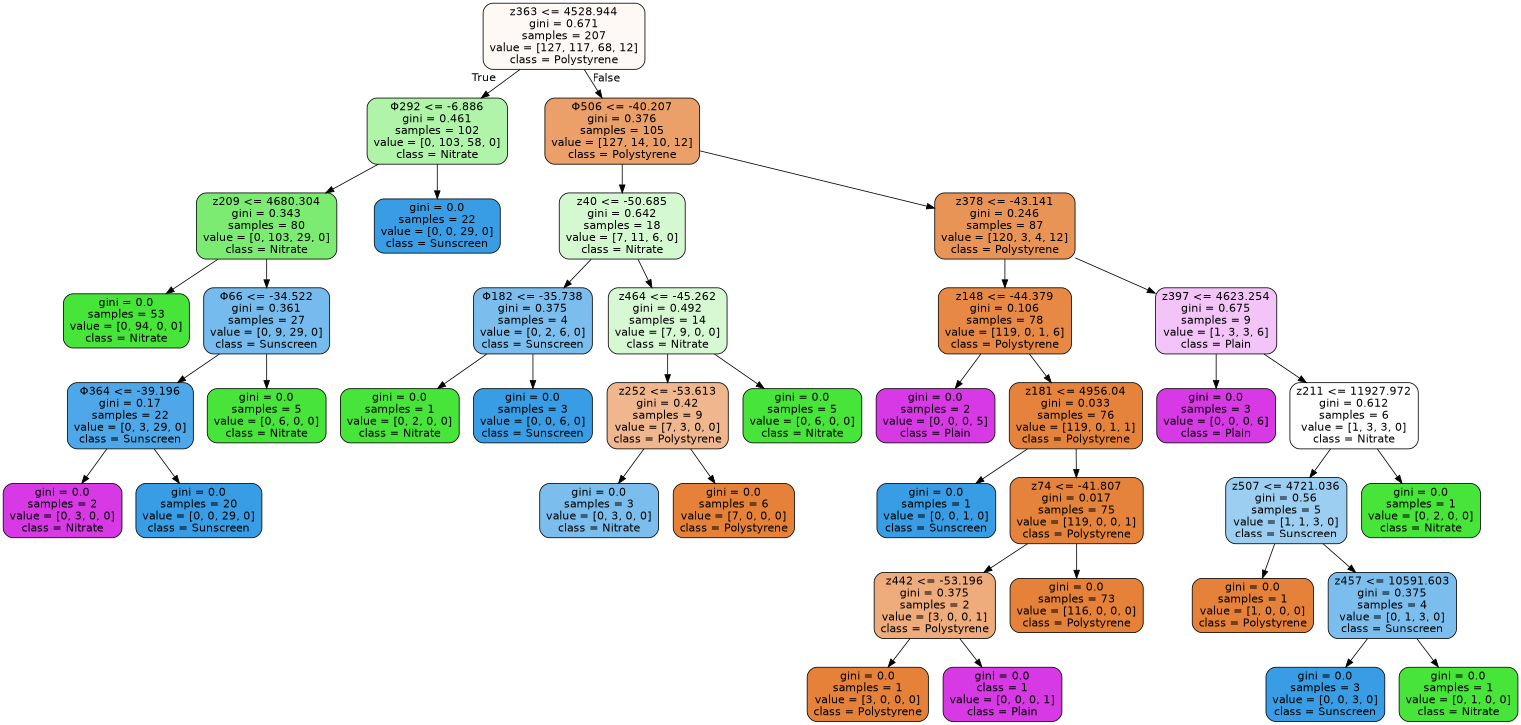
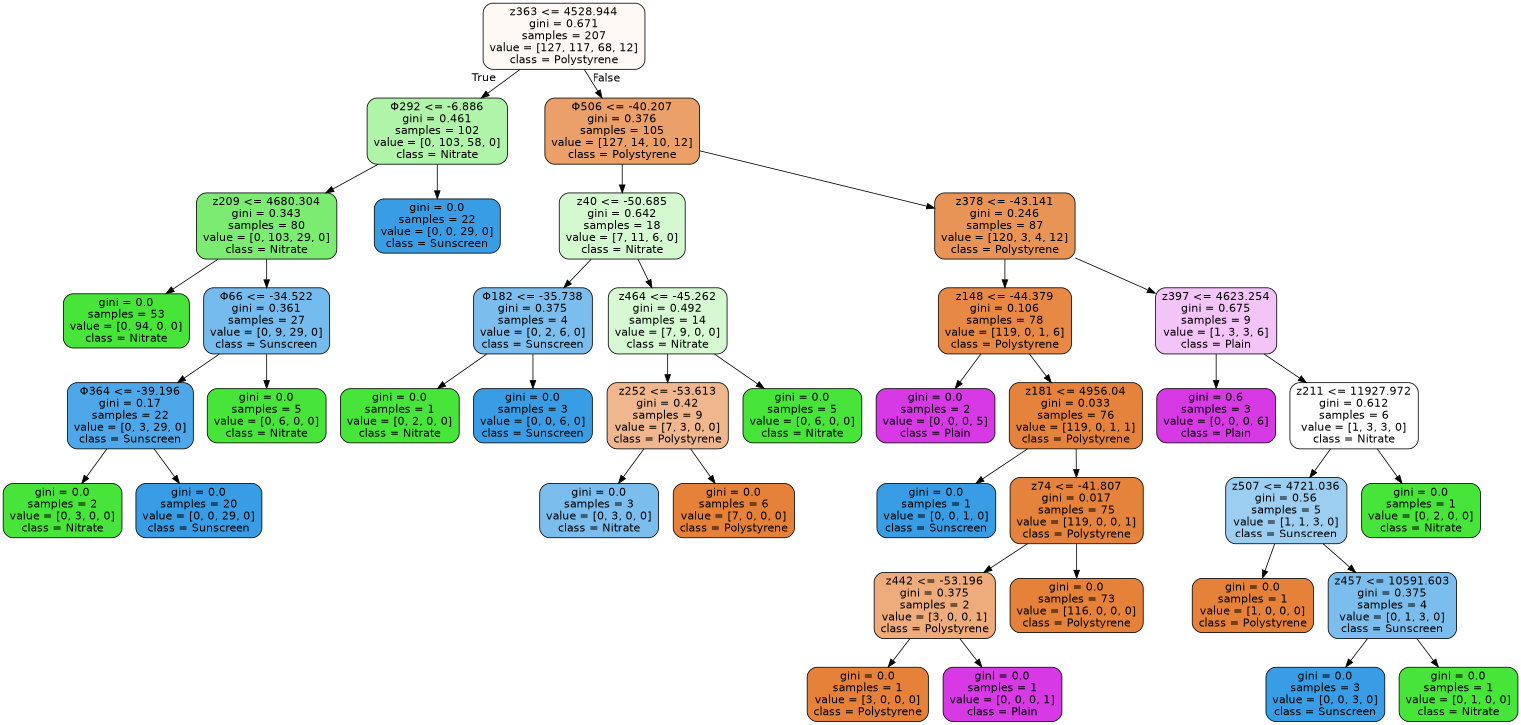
(1216, 416) -> (1216, 416)
(63, 511) -> (63, 511)
(1003, 694) -> (1003, 694)
